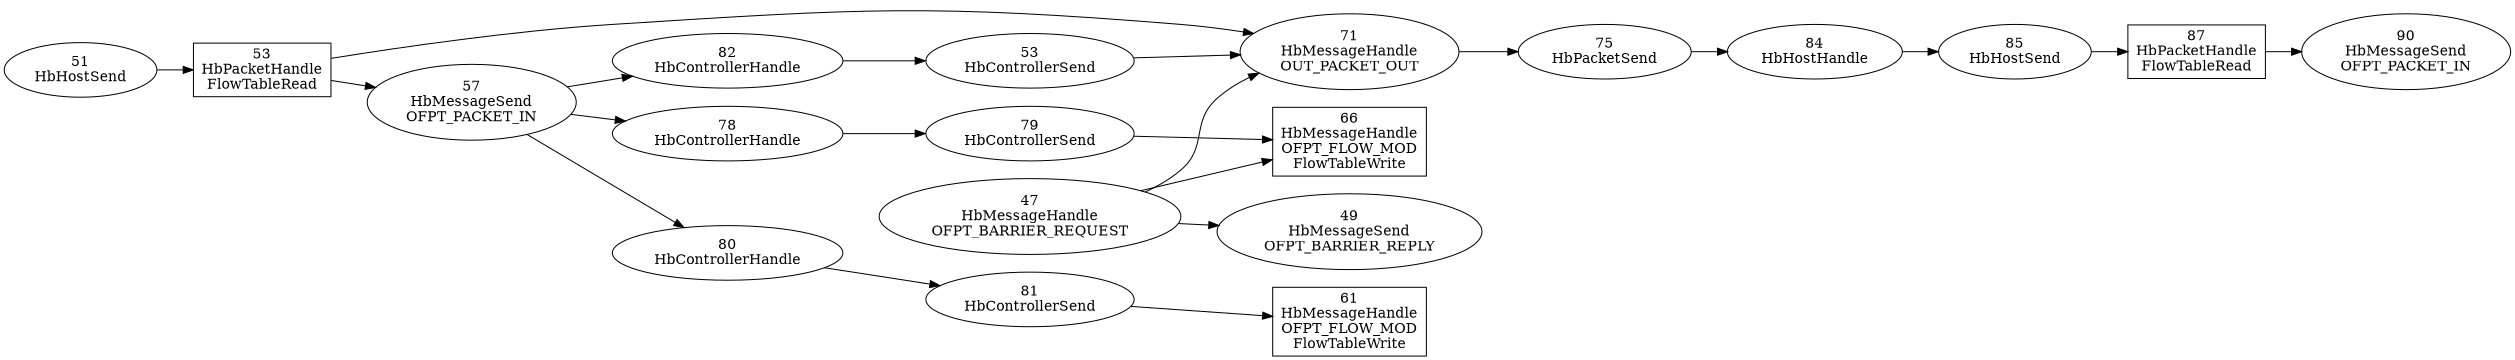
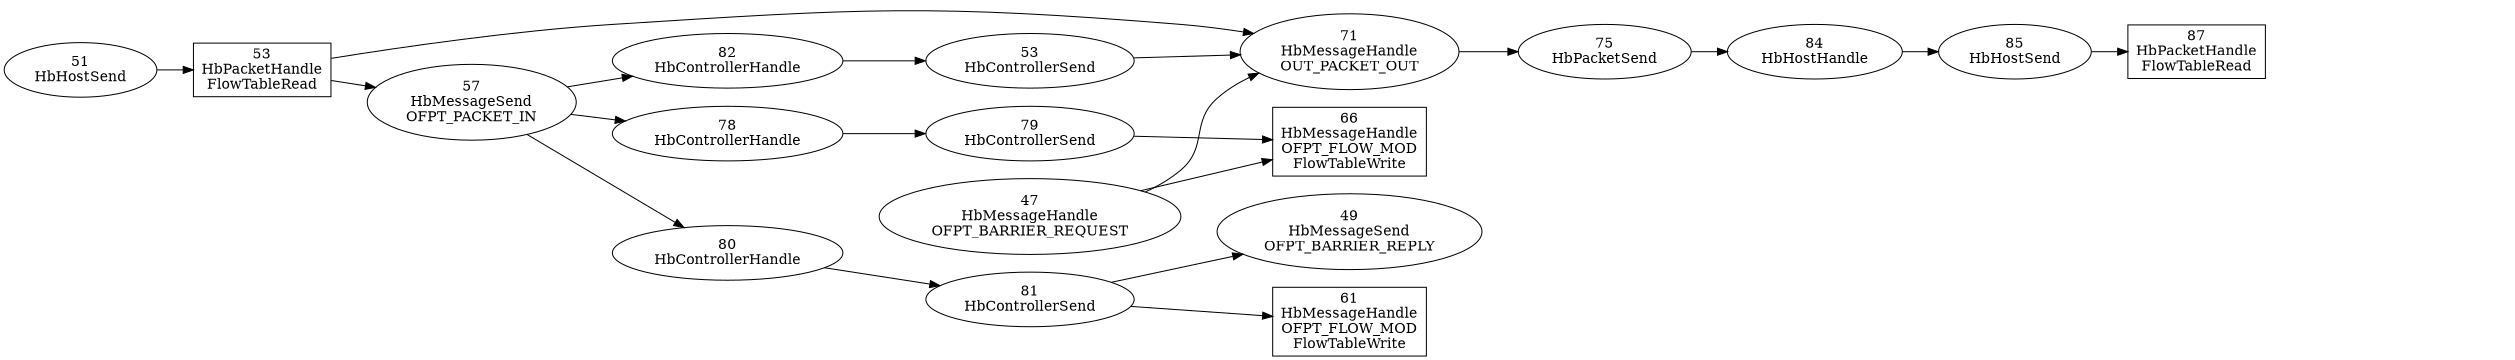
(2406, 52) -> none
(1194, 224) -> (1172, 269)
